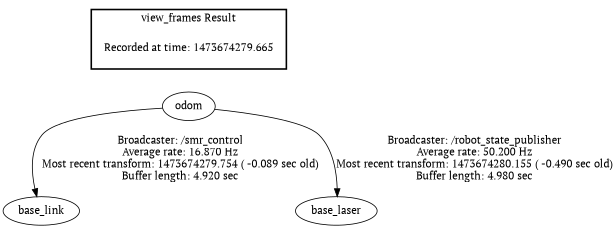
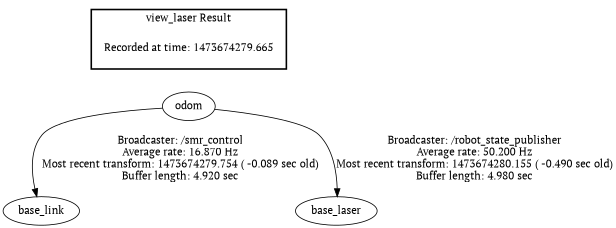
(189, 19) -> (189, 19)
